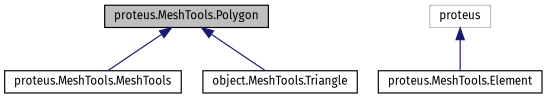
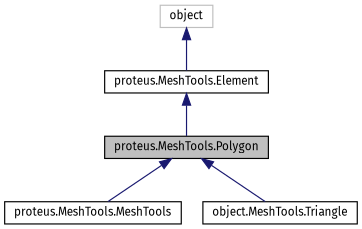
(460, 16) -> (187, 16)
none -> (187, 121)
